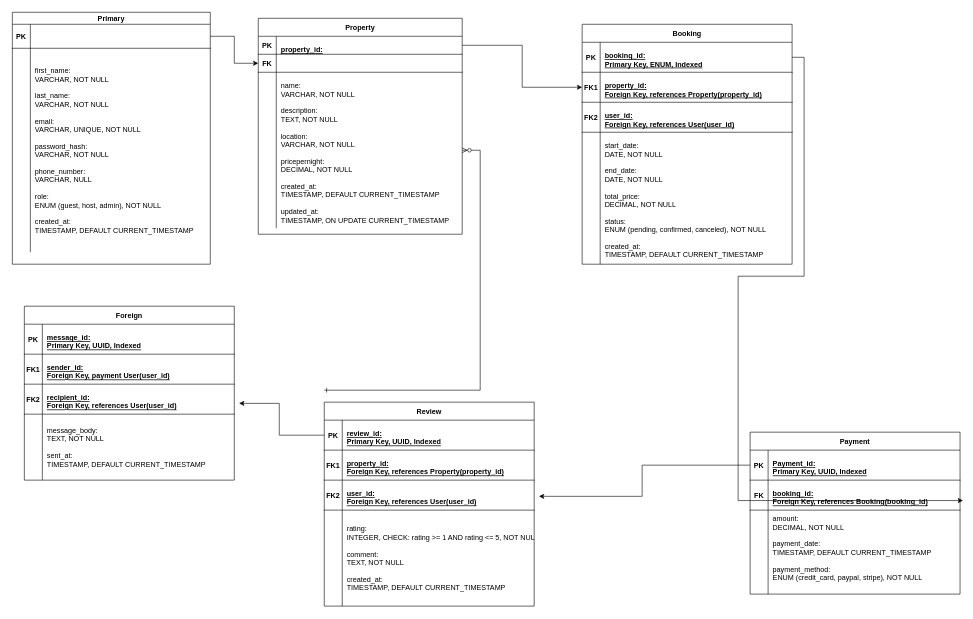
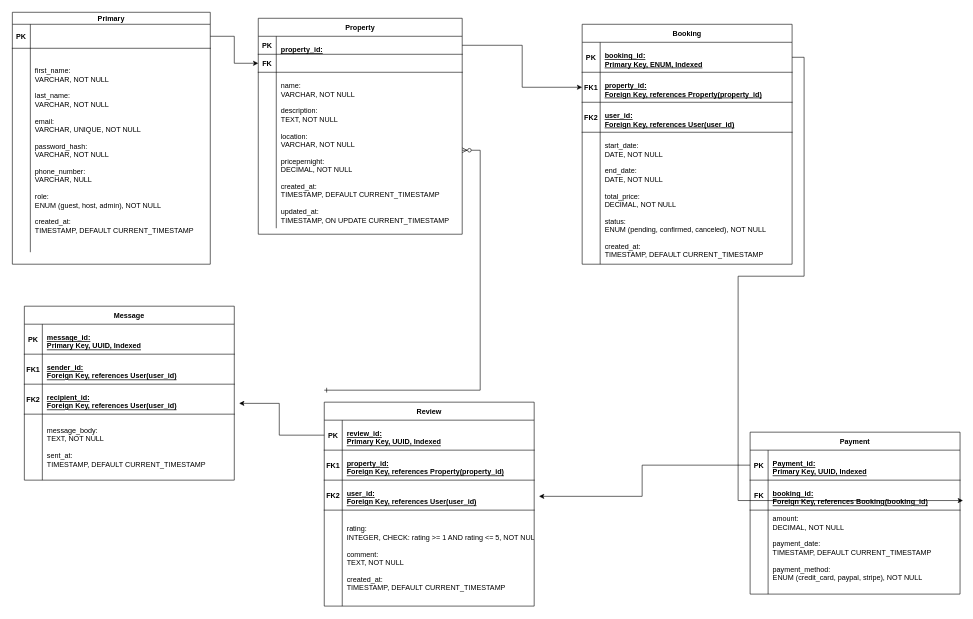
(129, 316) -> (129, 316)
(65, 368) -> (65, 368)
